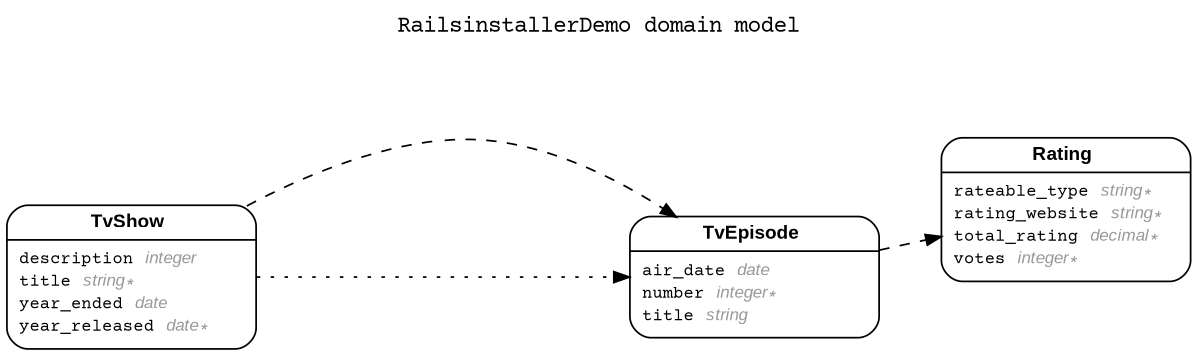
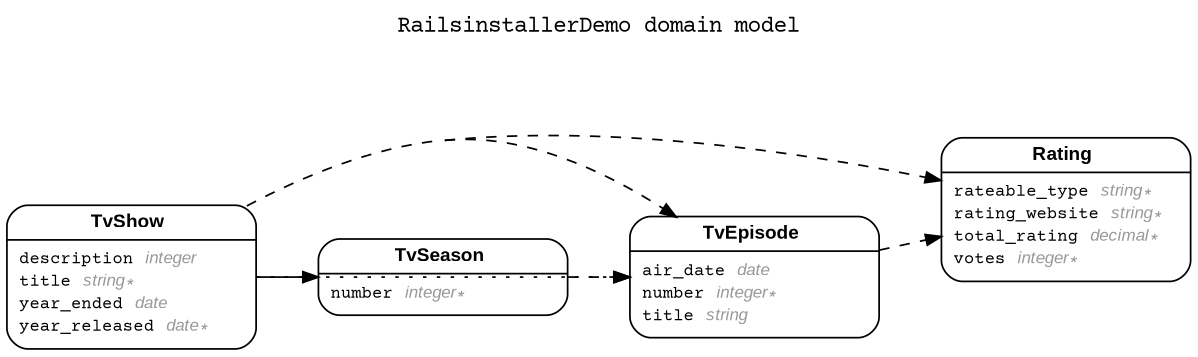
none -> (686, 142)
none -> (443, 277)
